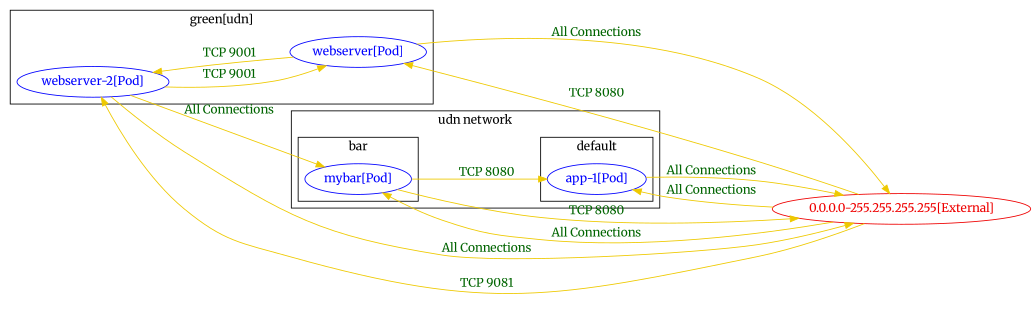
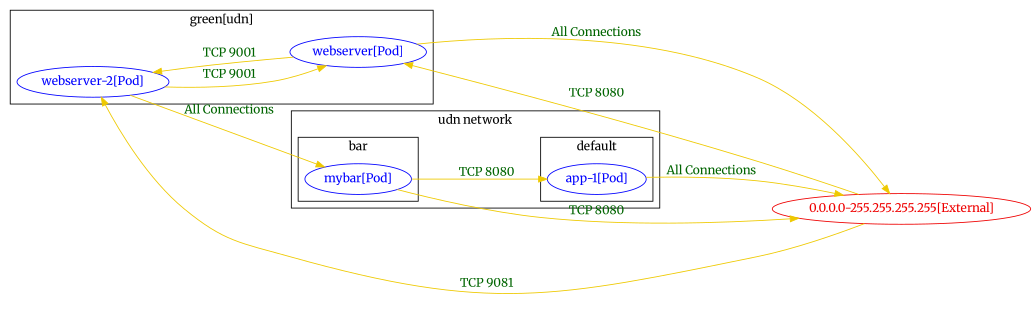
(707, 202) -> none
(609, 243) -> none
(459, 257) -> none
